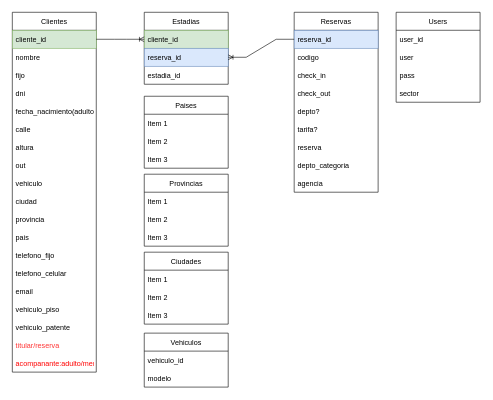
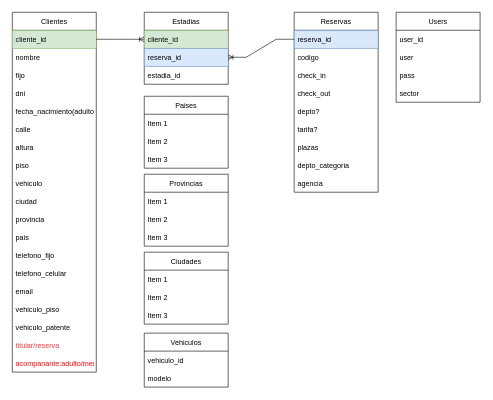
(312, 148) -> (309, 148)
(22, 166) -> (23, 166)
